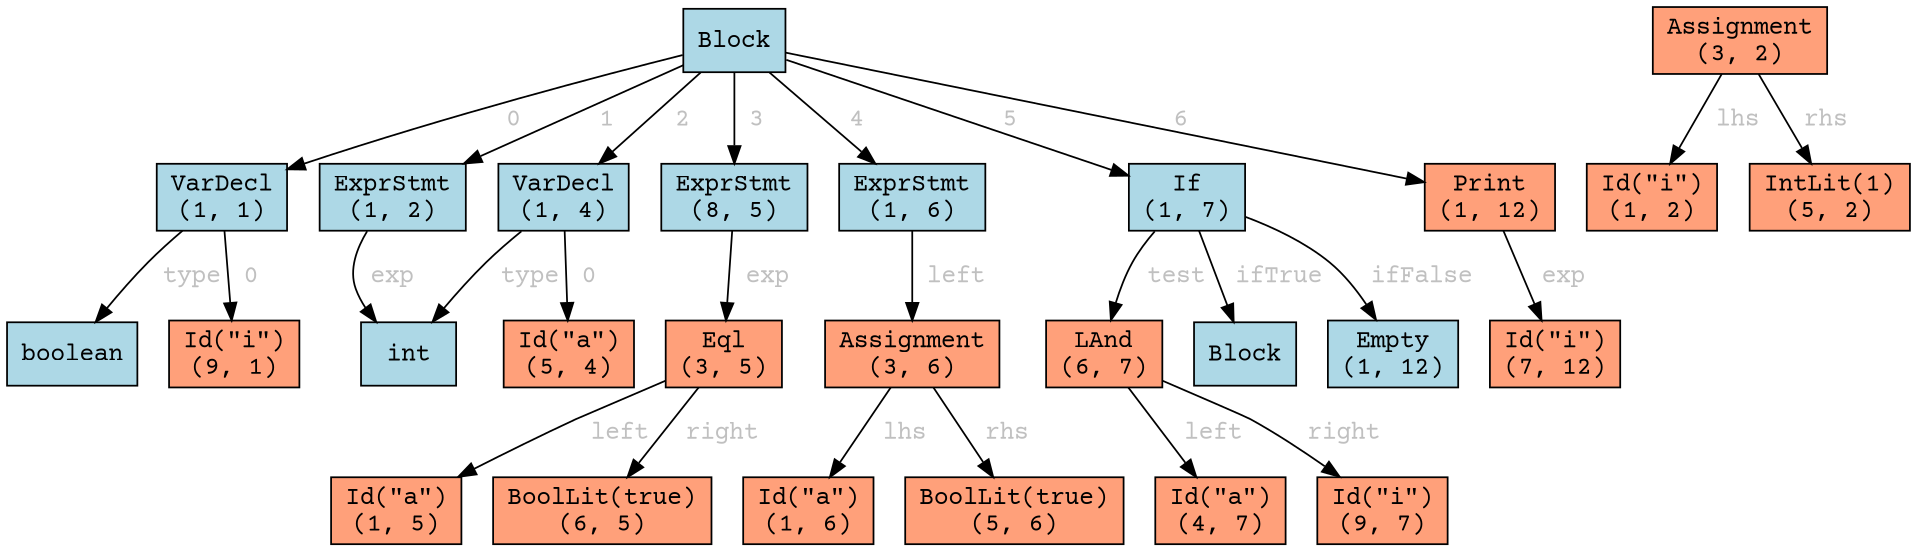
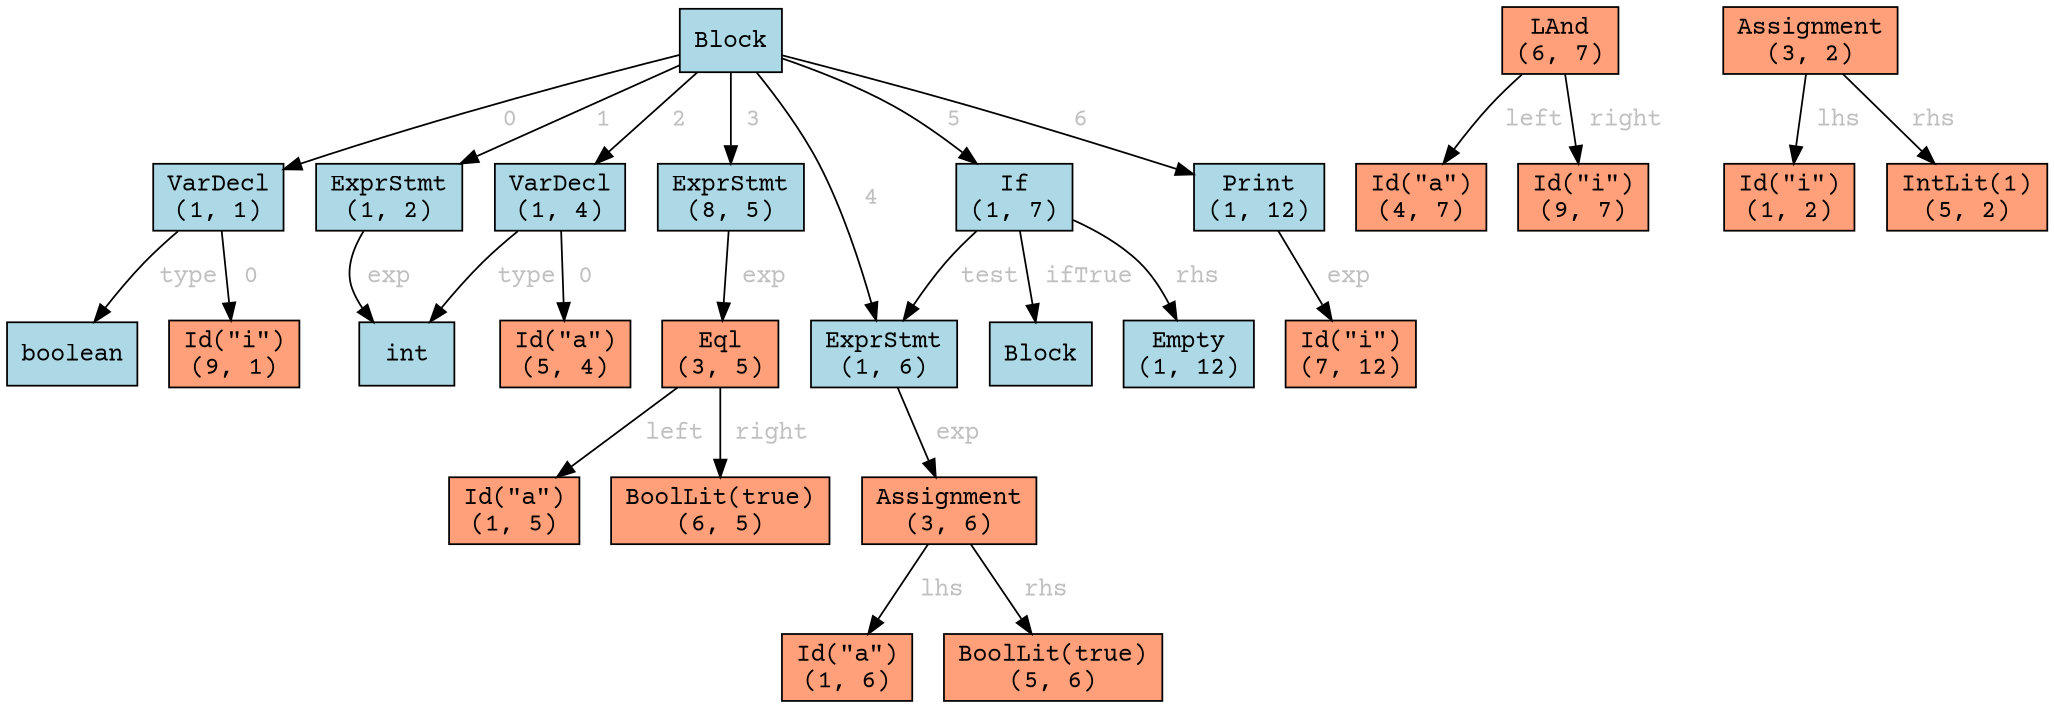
(1490, 197) -> (1259, 197)
(1131, 265) -> (943, 266)
(949, 276) -> (951, 432)
(1415, 276) -> (1191, 276)
